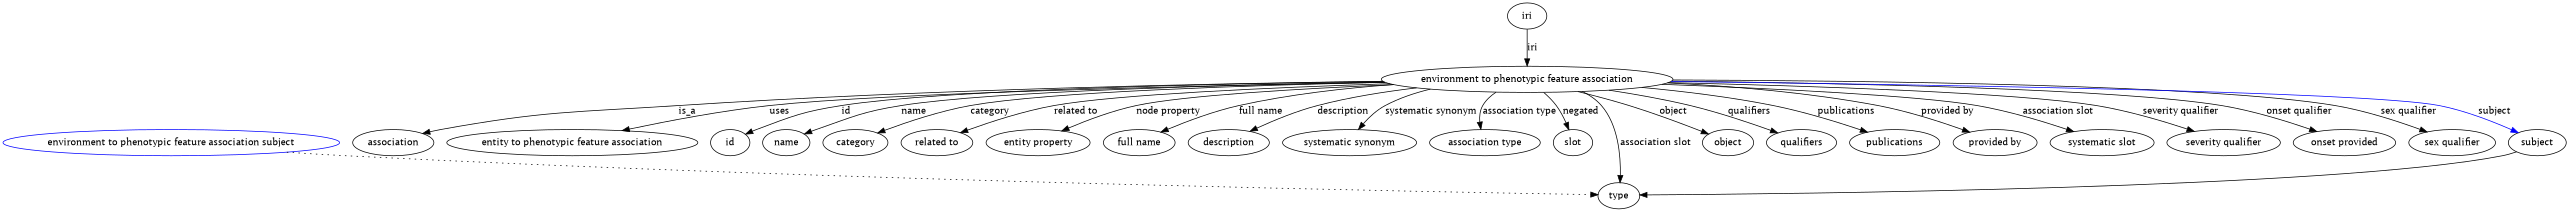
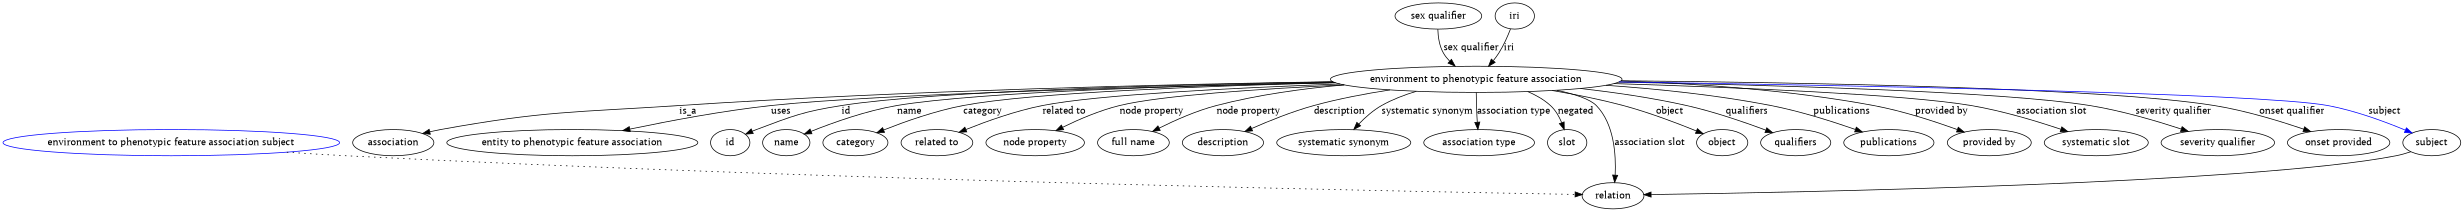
(2049, 86) -> (1441, 46)
(1261, 111) -> (1248, 111)
(1038, 143) -> (1035, 143)
(1619, 196) -> (1613, 196)
